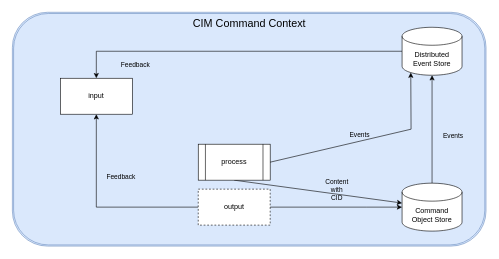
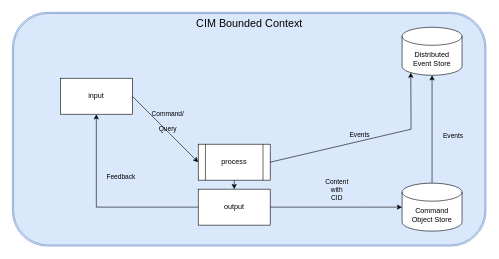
(250, 24) -> (250, 24)
(96, 73) -> none
none -> (164, 128)
(320, 192) -> (234, 183)
(234, 207) -> (234, 207)
